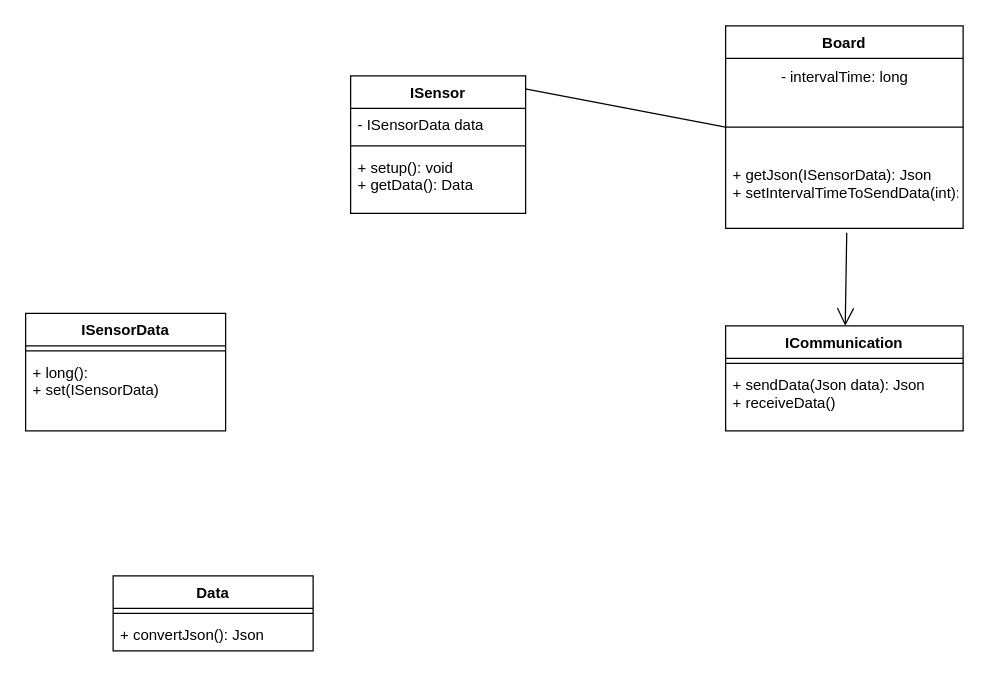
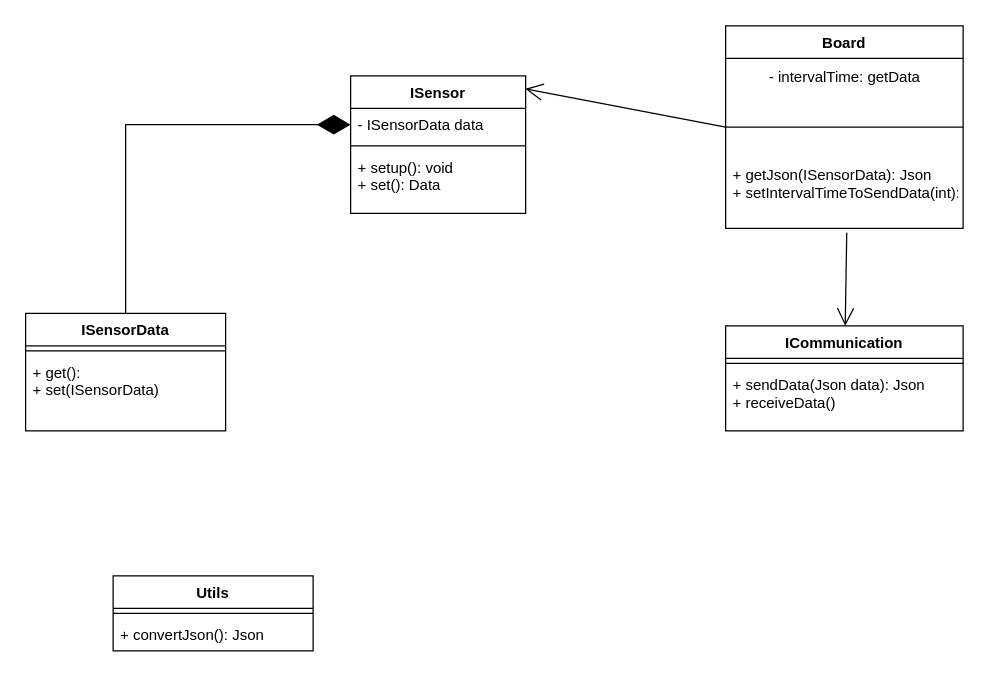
(845, 77) -> (845, 77)
(529, 89) -> (531, 90)
none -> (128, 124)
(413, 168) -> (413, 168)
(64, 373) -> (62, 373)
(213, 593) -> (213, 593)
